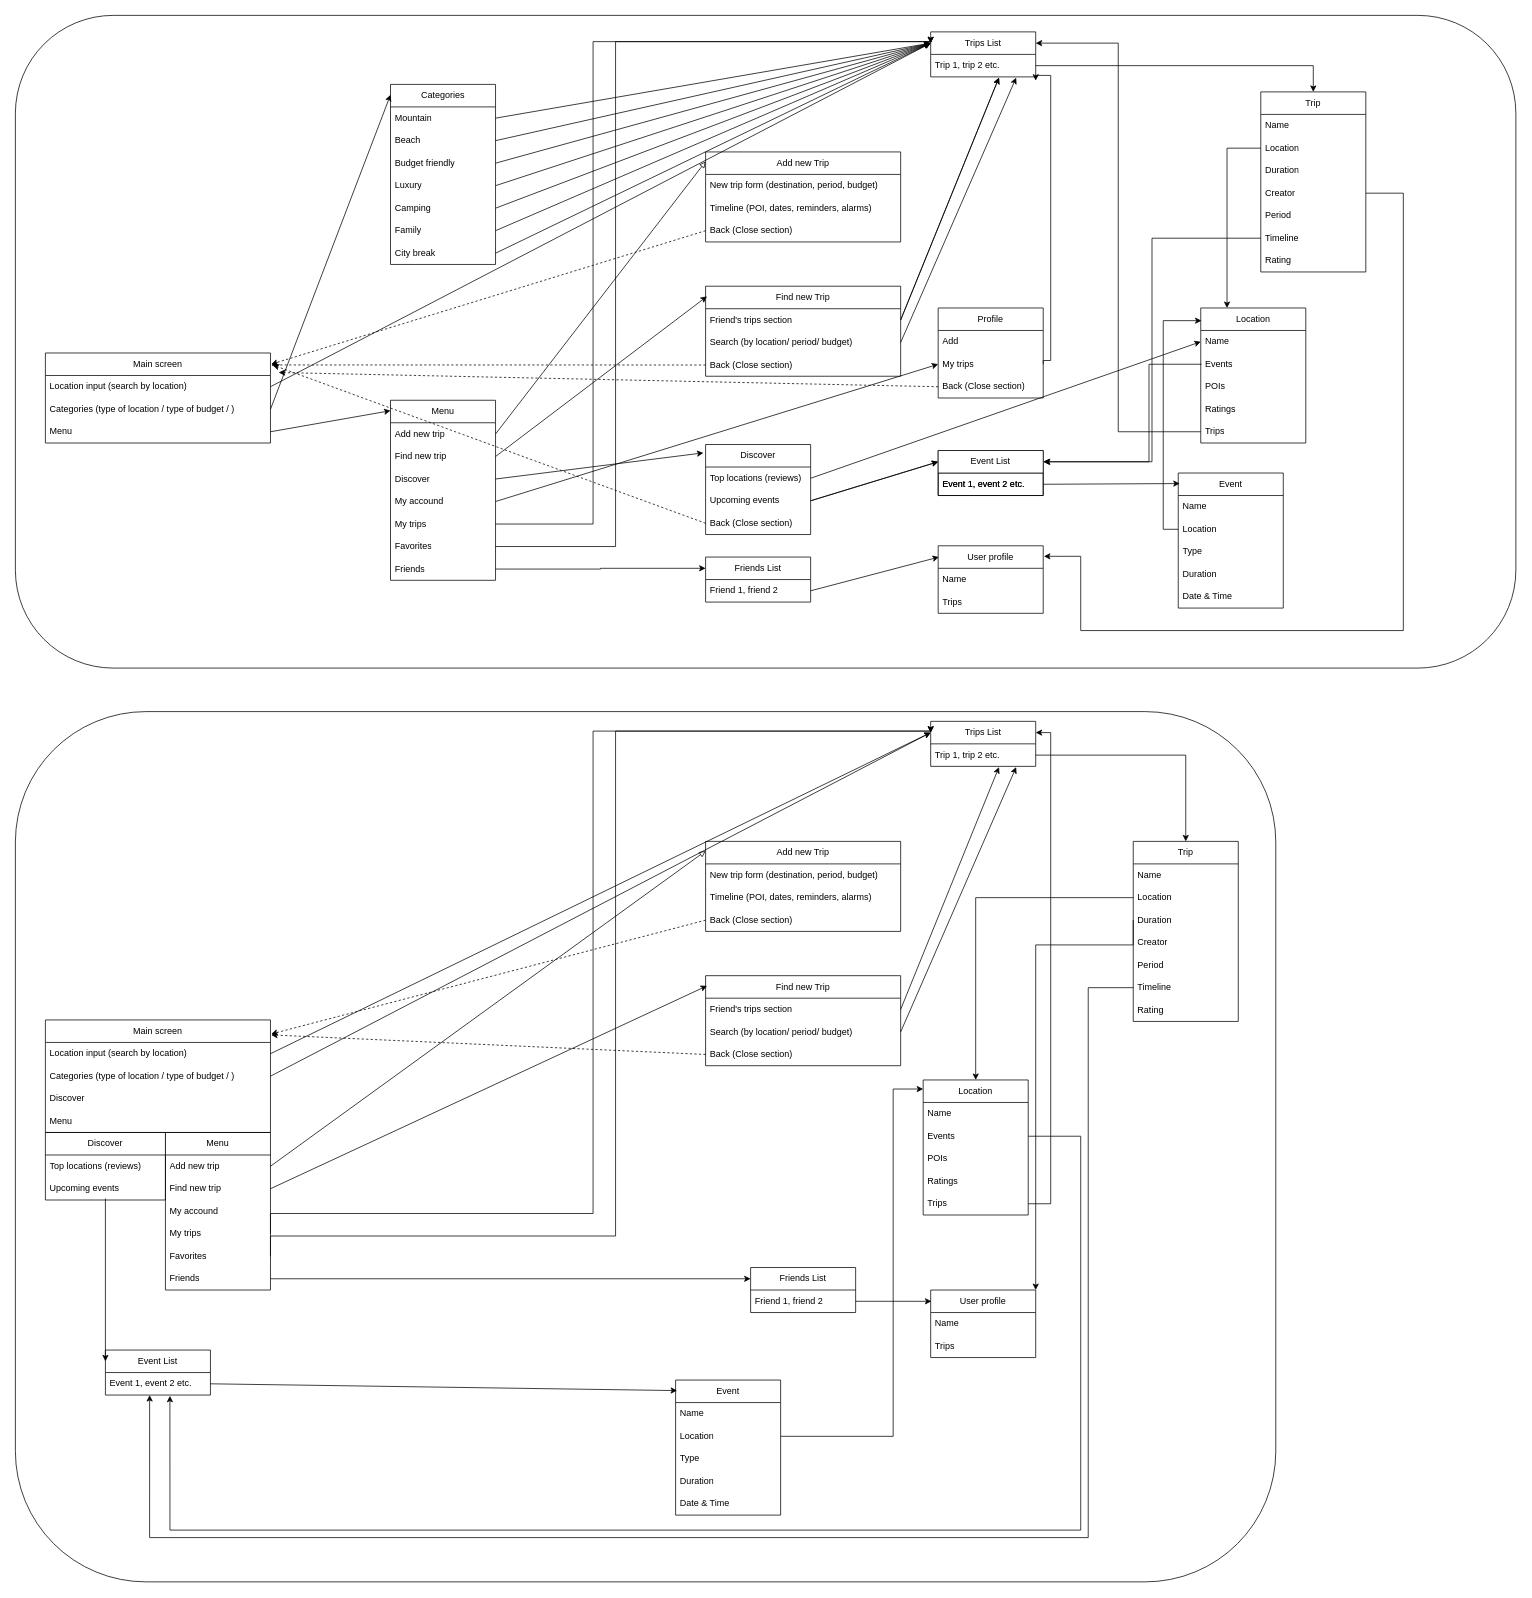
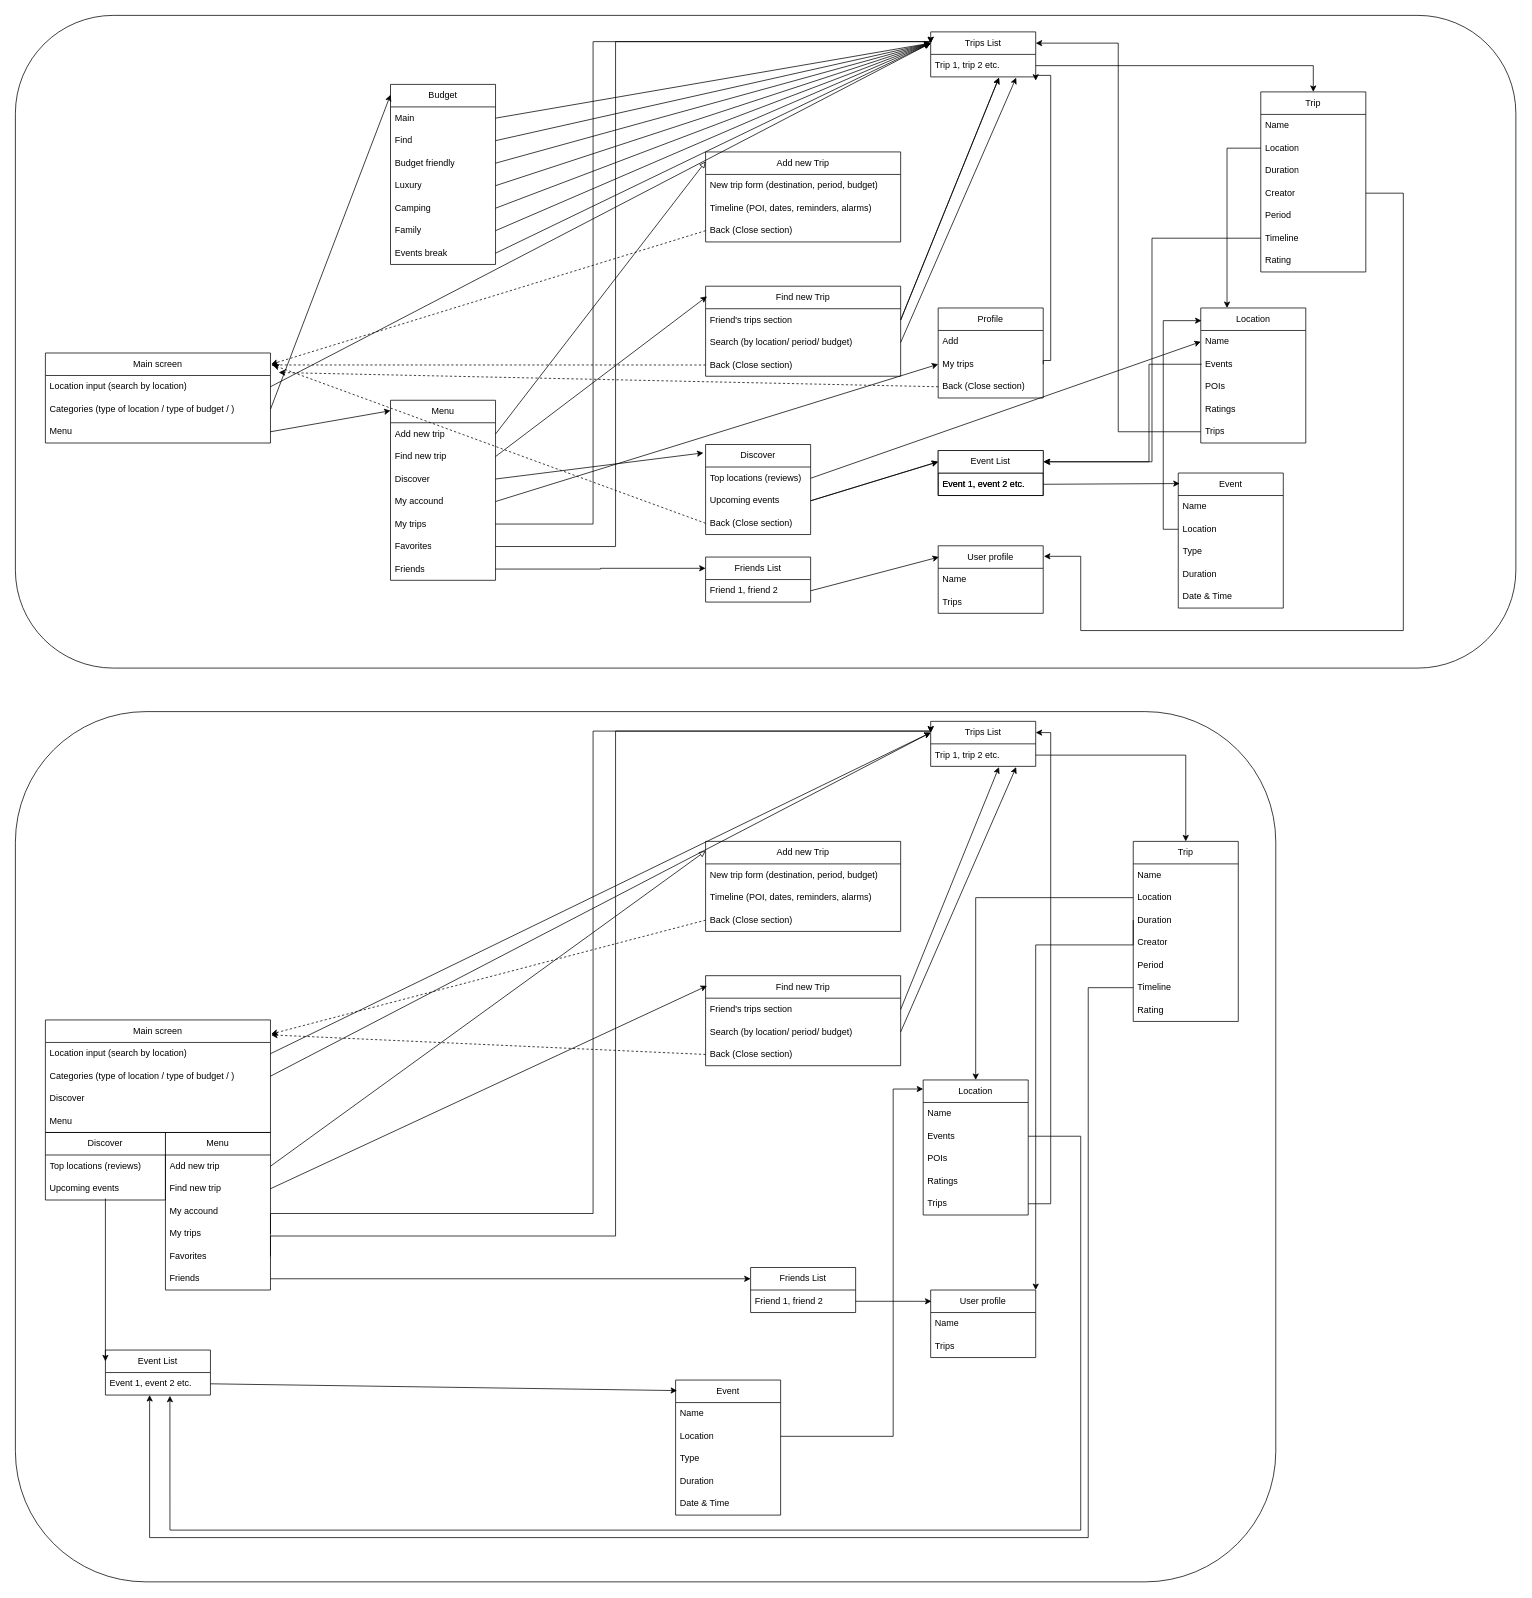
(443, 96) -> (443, 96)
(414, 118) -> (404, 118)
(407, 141) -> (404, 141)
(418, 253) -> (424, 253)
